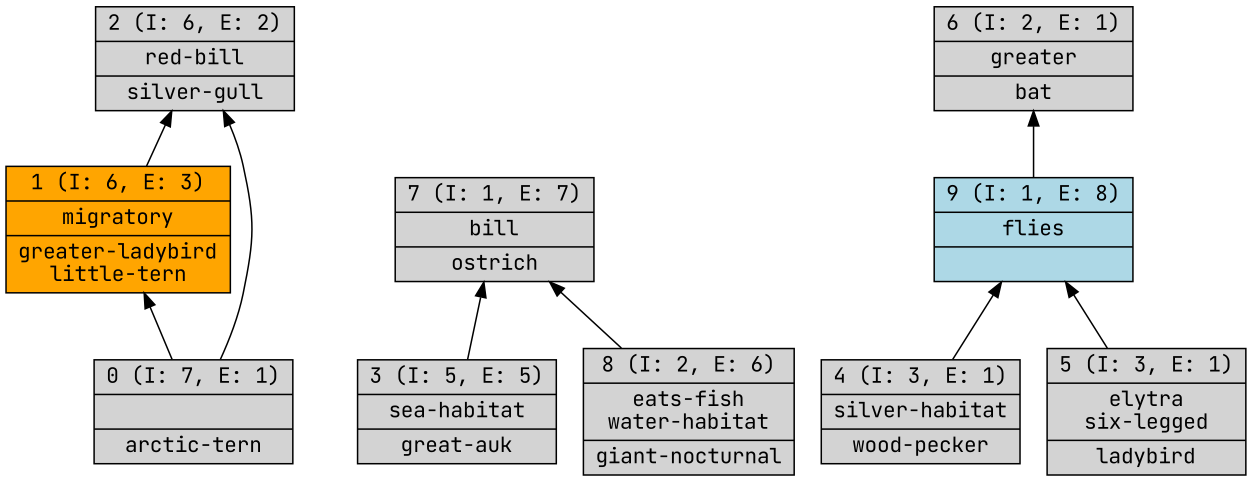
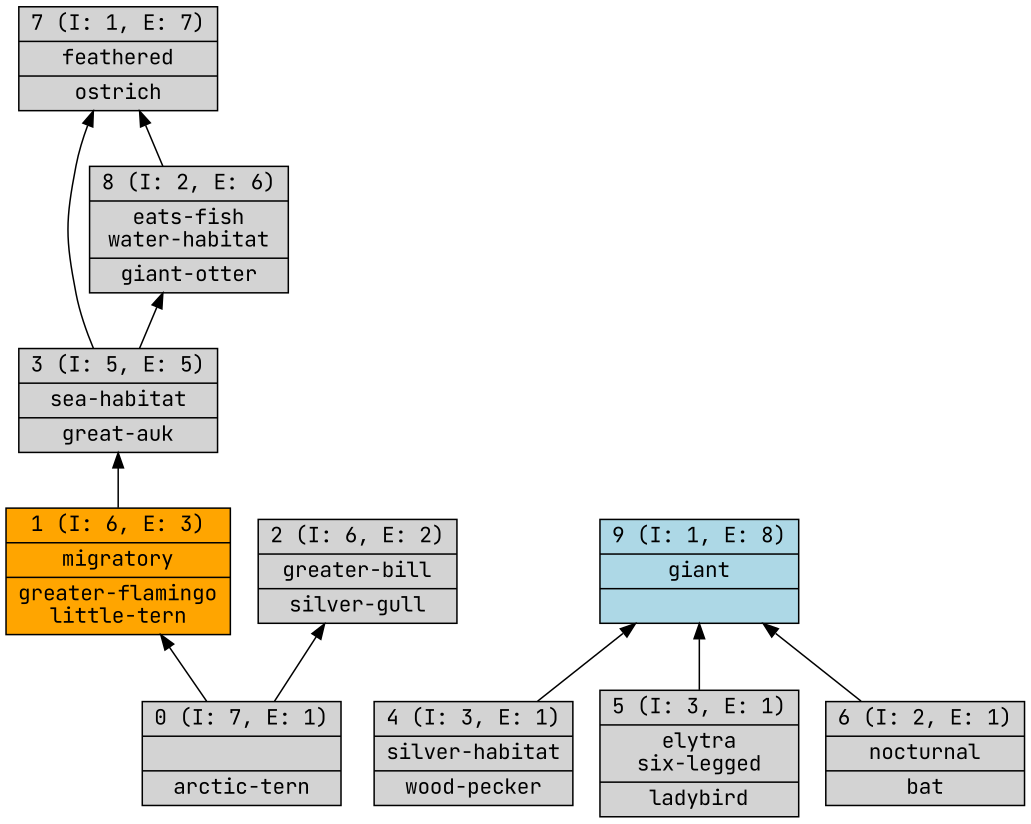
(195, 58) -> (358, 571)
(1034, 58) -> (925, 753)
(156, 145) -> (118, 488)
(1034, 152) -> (818, 667)
(495, 229) -> (118, 58)
(1034, 229) -> (699, 571)
(118, 252) -> (118, 594)
none -> (148, 328)
(689, 457) -> (189, 275)
